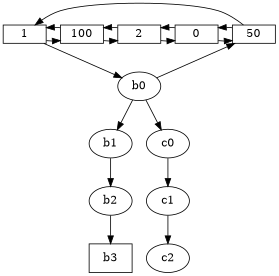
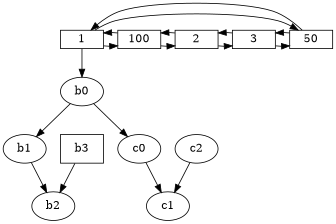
(197, 34) -> (254, 39)
(192, 62) -> (192, 14)
(111, 226) -> (69, 174)
(168, 226) -> (184, 174)
